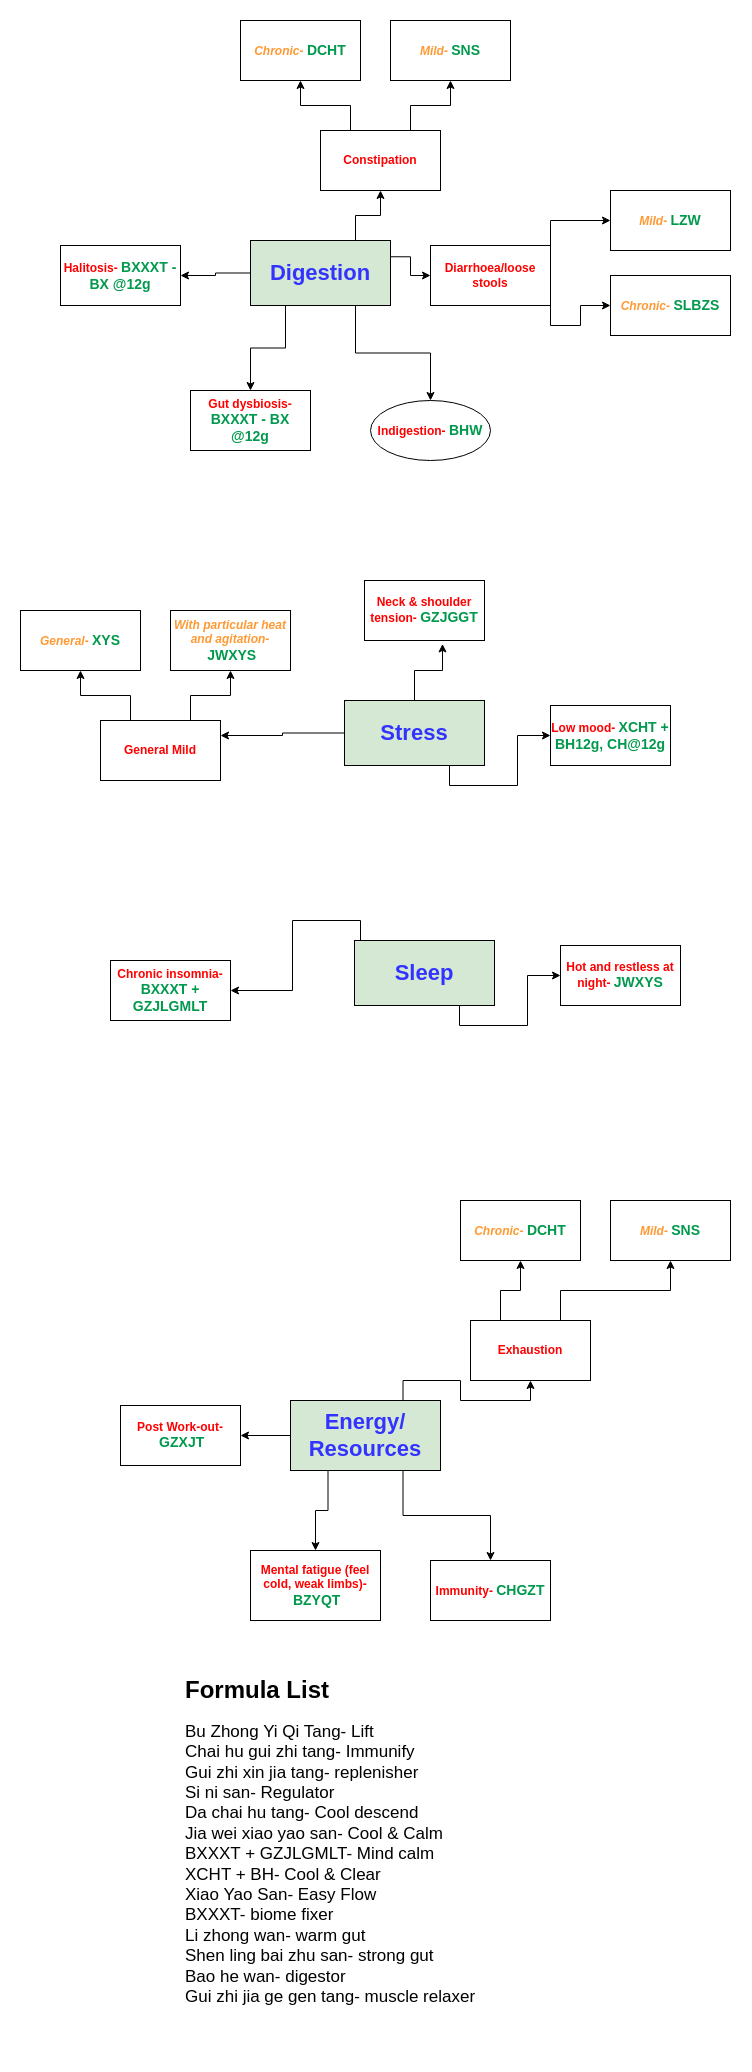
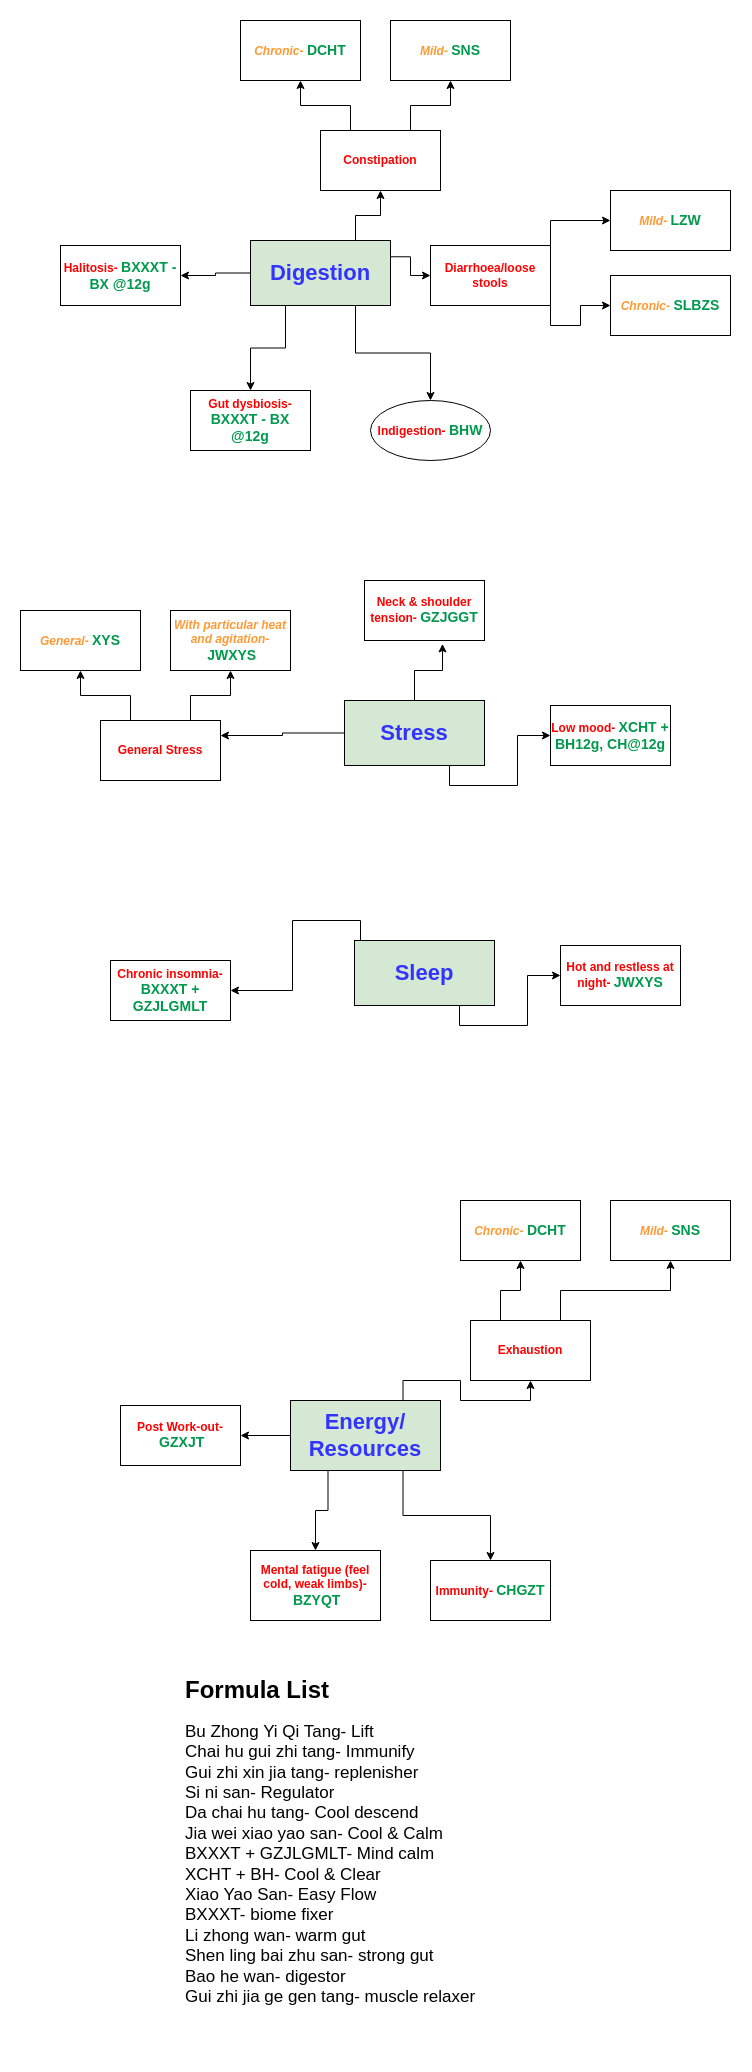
(161, 751) -> (161, 751)
